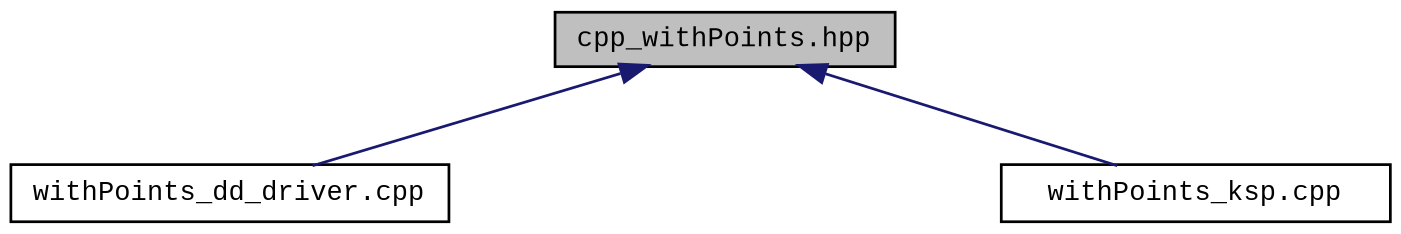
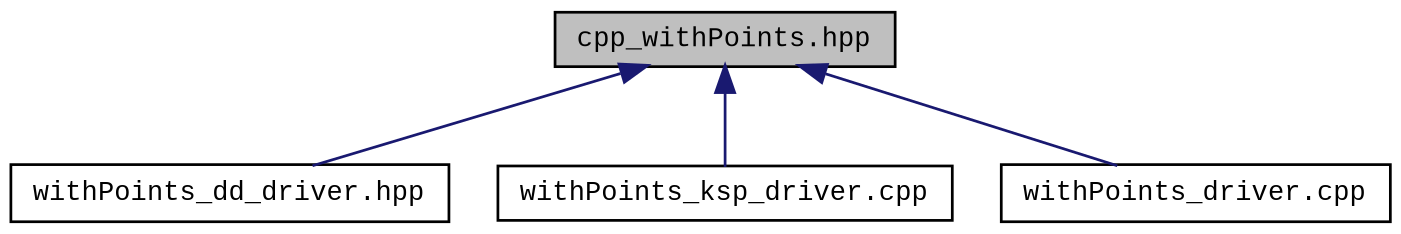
(230, 193) -> (230, 193)
none -> (725, 193)
(1196, 193) -> (1196, 193)
